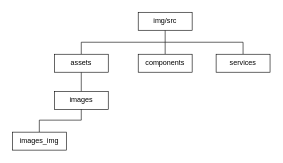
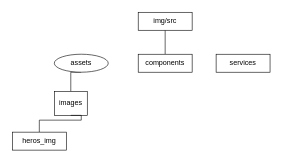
(116, 42) -> none
(209, 42) -> (165, 44)
(81, 63) -> (81, 63)
(81, 101) -> (71, 104)
(39, 141) -> (39, 141)
